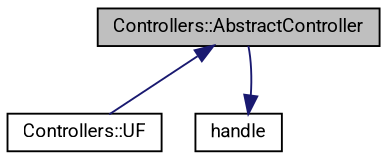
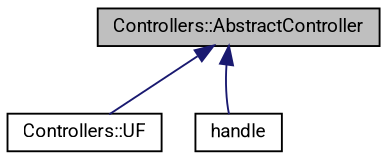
(251, 71) -> (226, 89)
